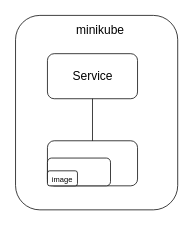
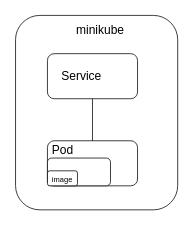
(92, 76) -> (81, 76)
none -> (62, 149)
